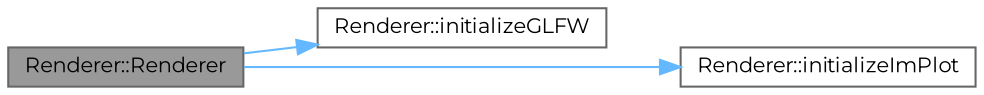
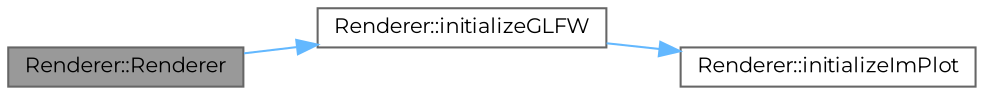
(452, 67) -> (633, 46)
